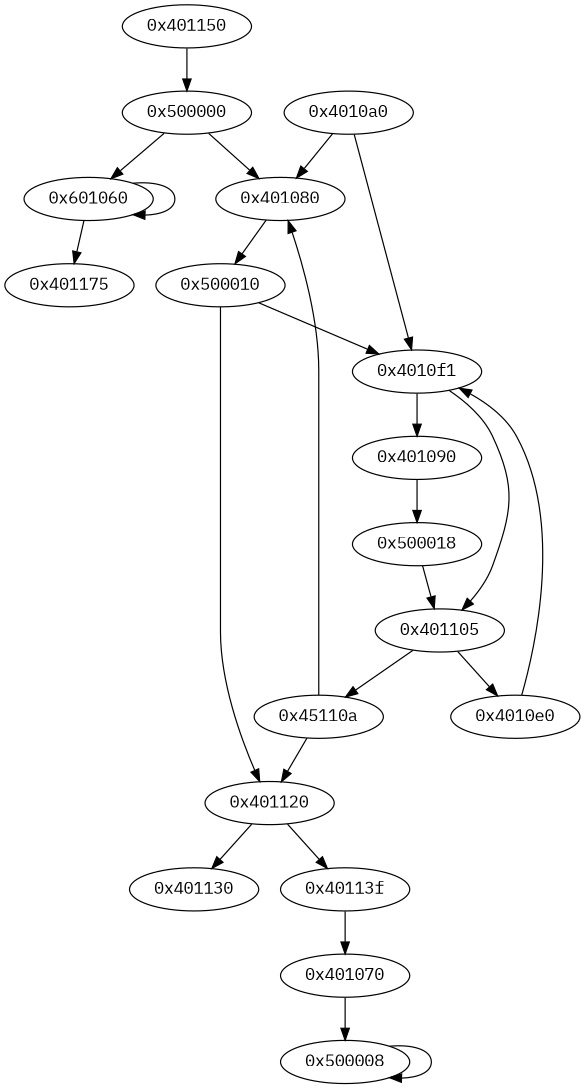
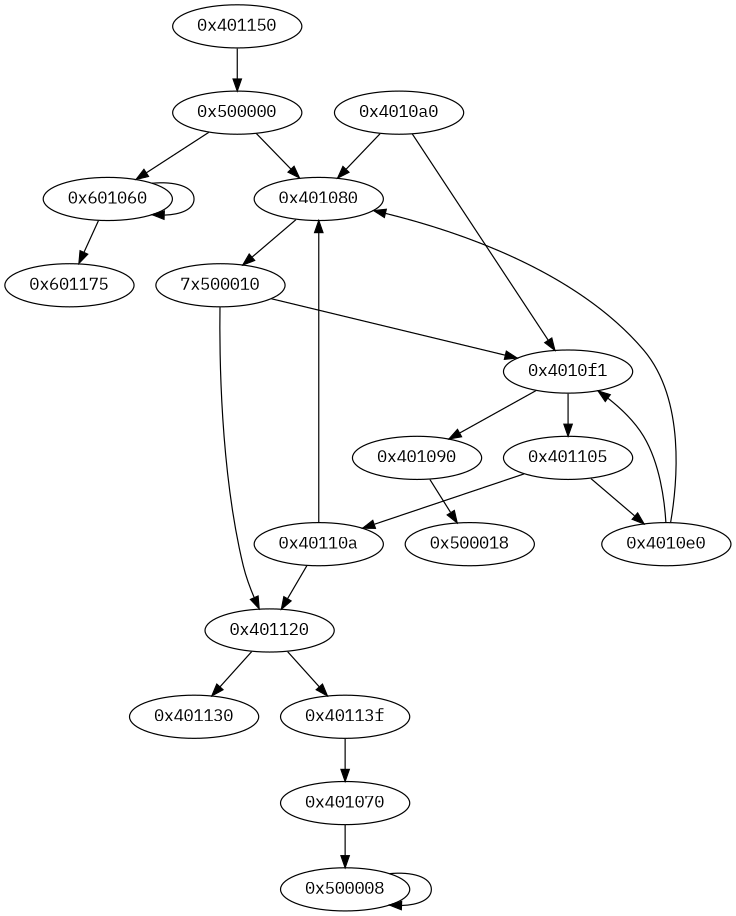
(69, 285) -> (69, 285)
(220, 285) -> (220, 285)
none -> (601, 310)
(427, 581) -> none
(319, 717) -> (319, 544)
